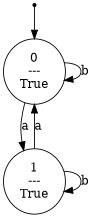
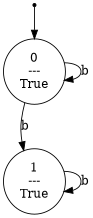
(25, 127) -> (25, 127)
(34, 131) -> none
